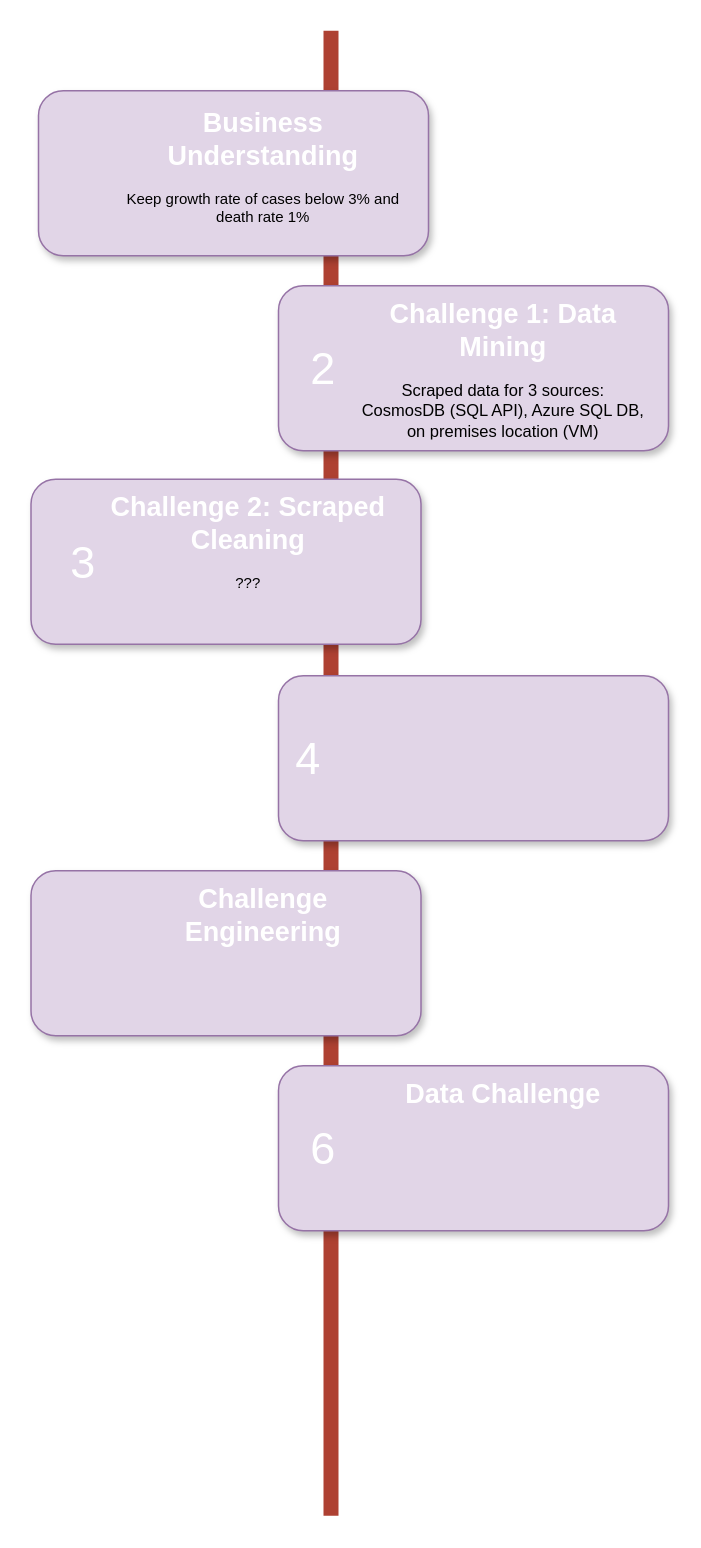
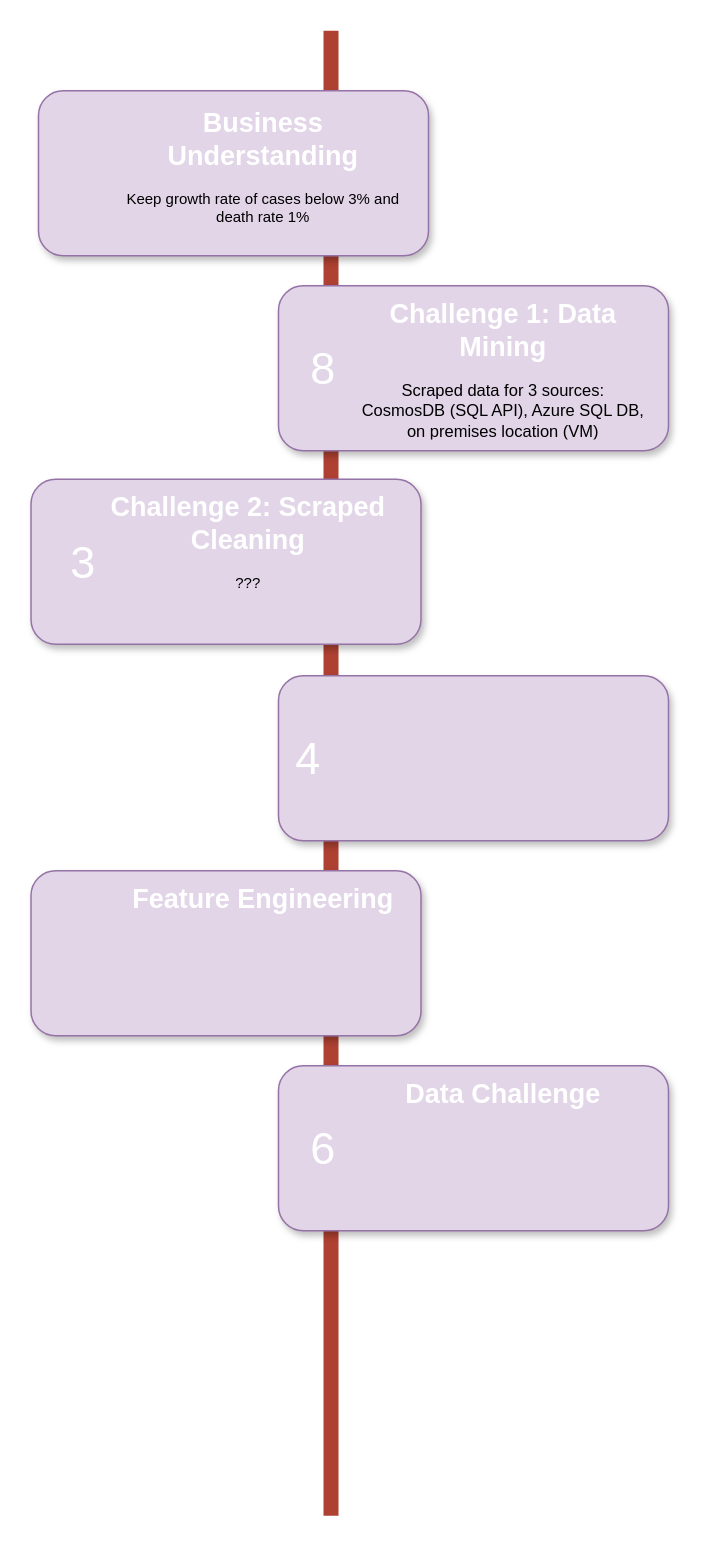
(323, 368) -> (323, 368)
(263, 874) -> (263, 874)
